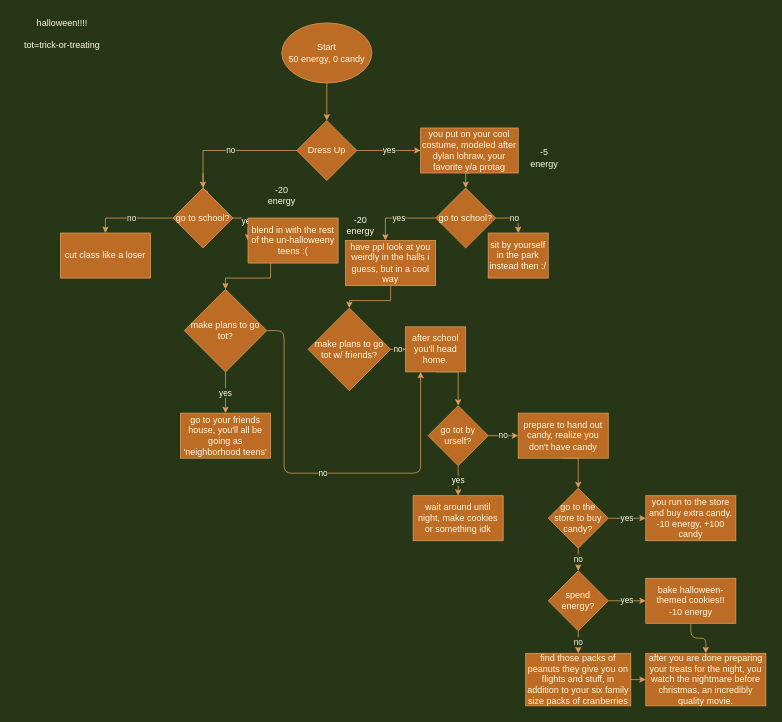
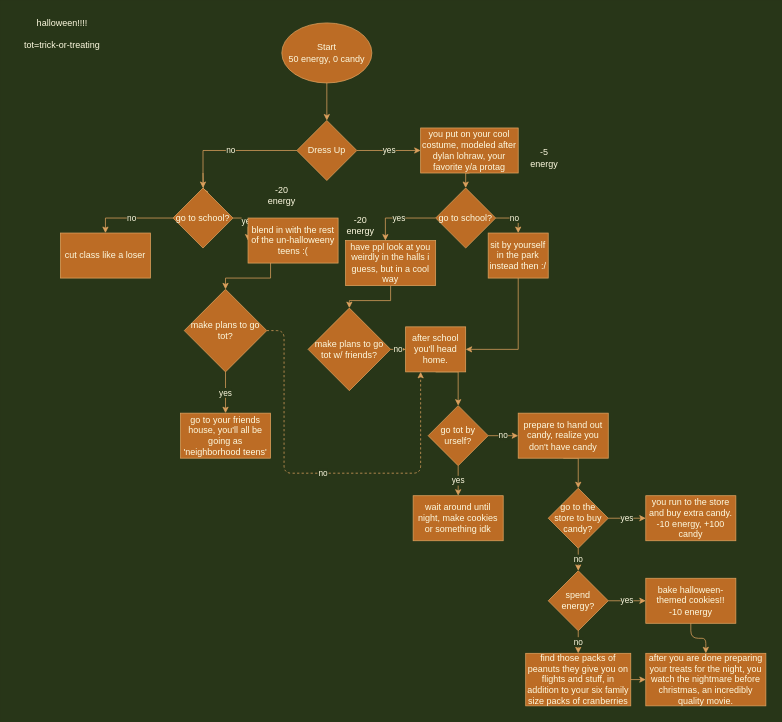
none -> (518, 337)
(420, 469) -> (420, 469)
